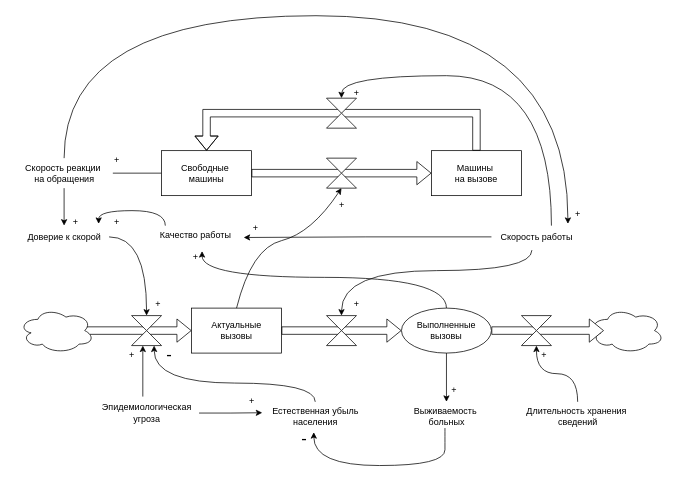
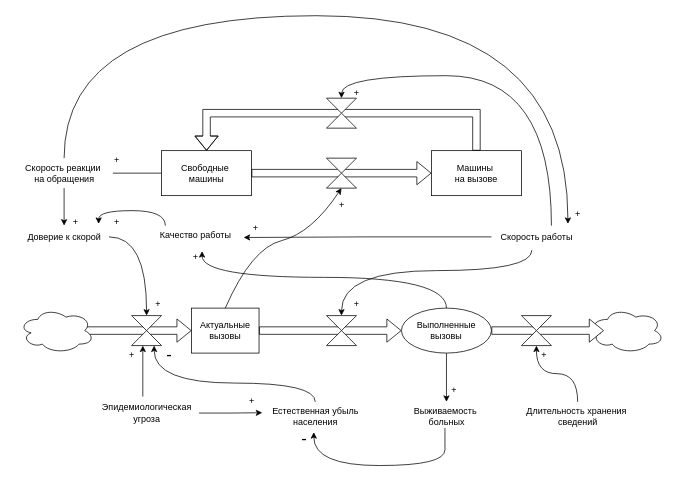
(237, 330) -> (225, 330)
